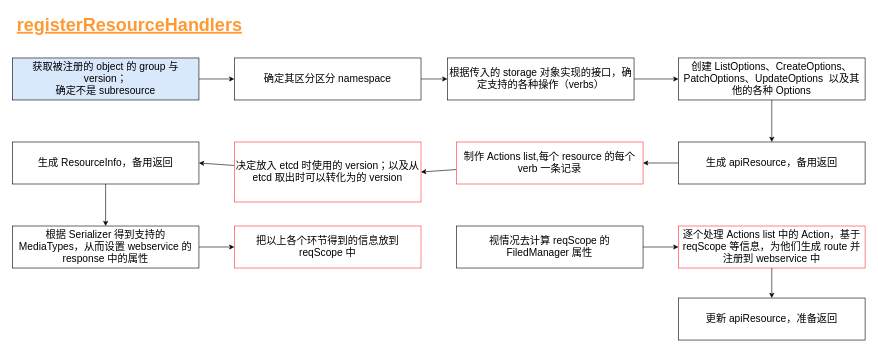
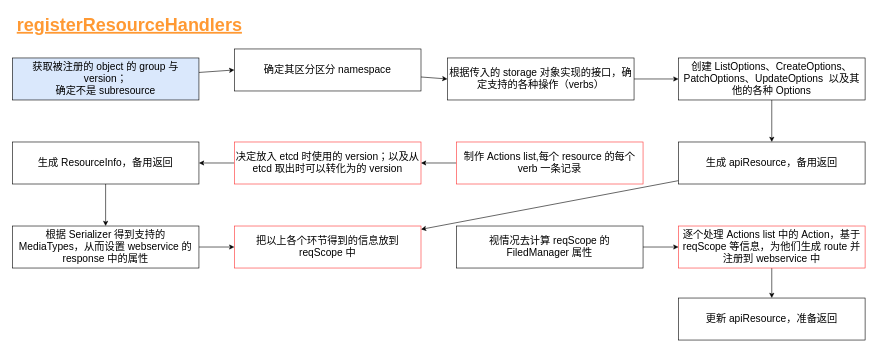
(328, 79) -> (328, 70)
(648, 163) -> (550, 205)
(328, 172) -> (328, 163)
